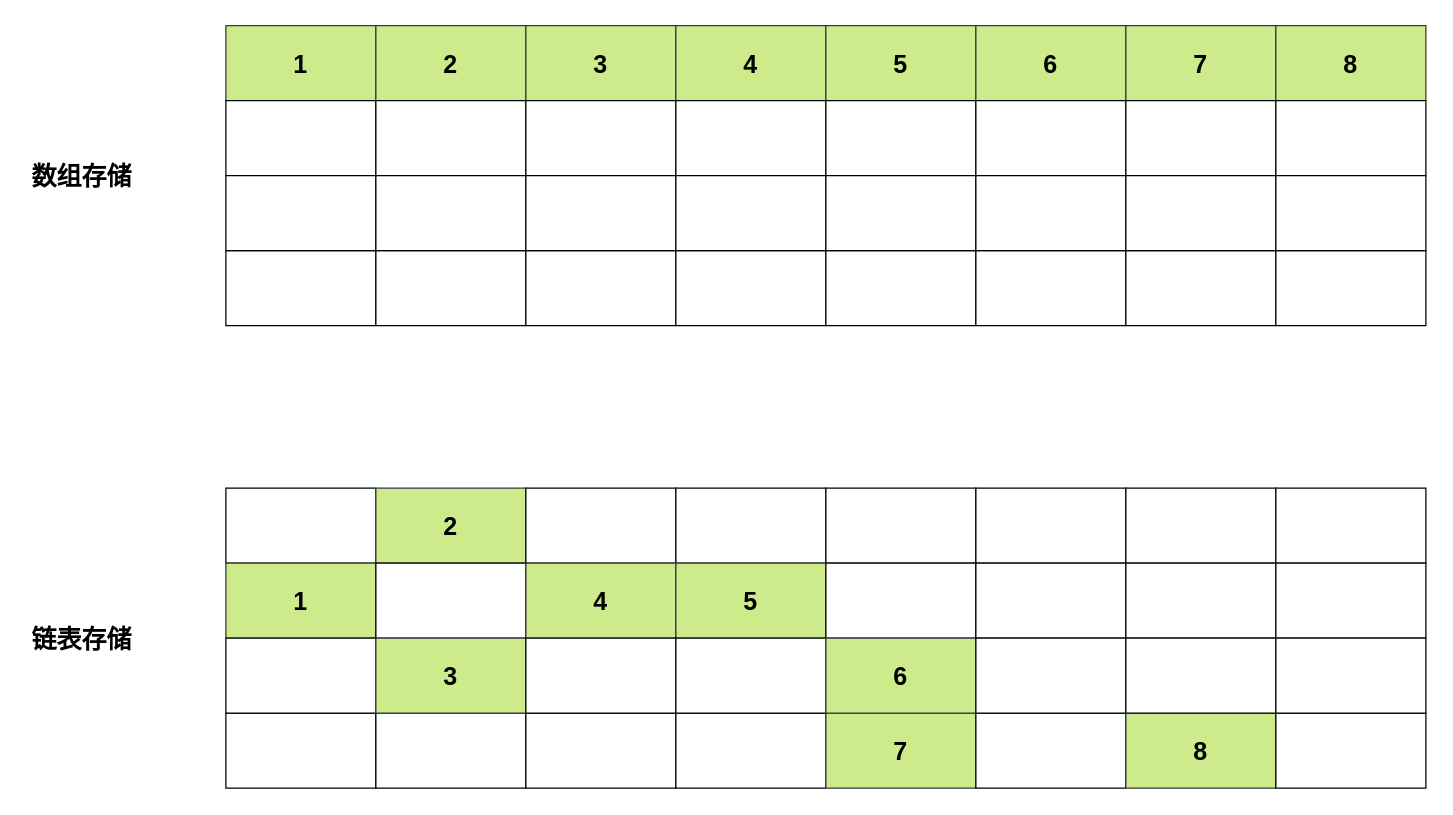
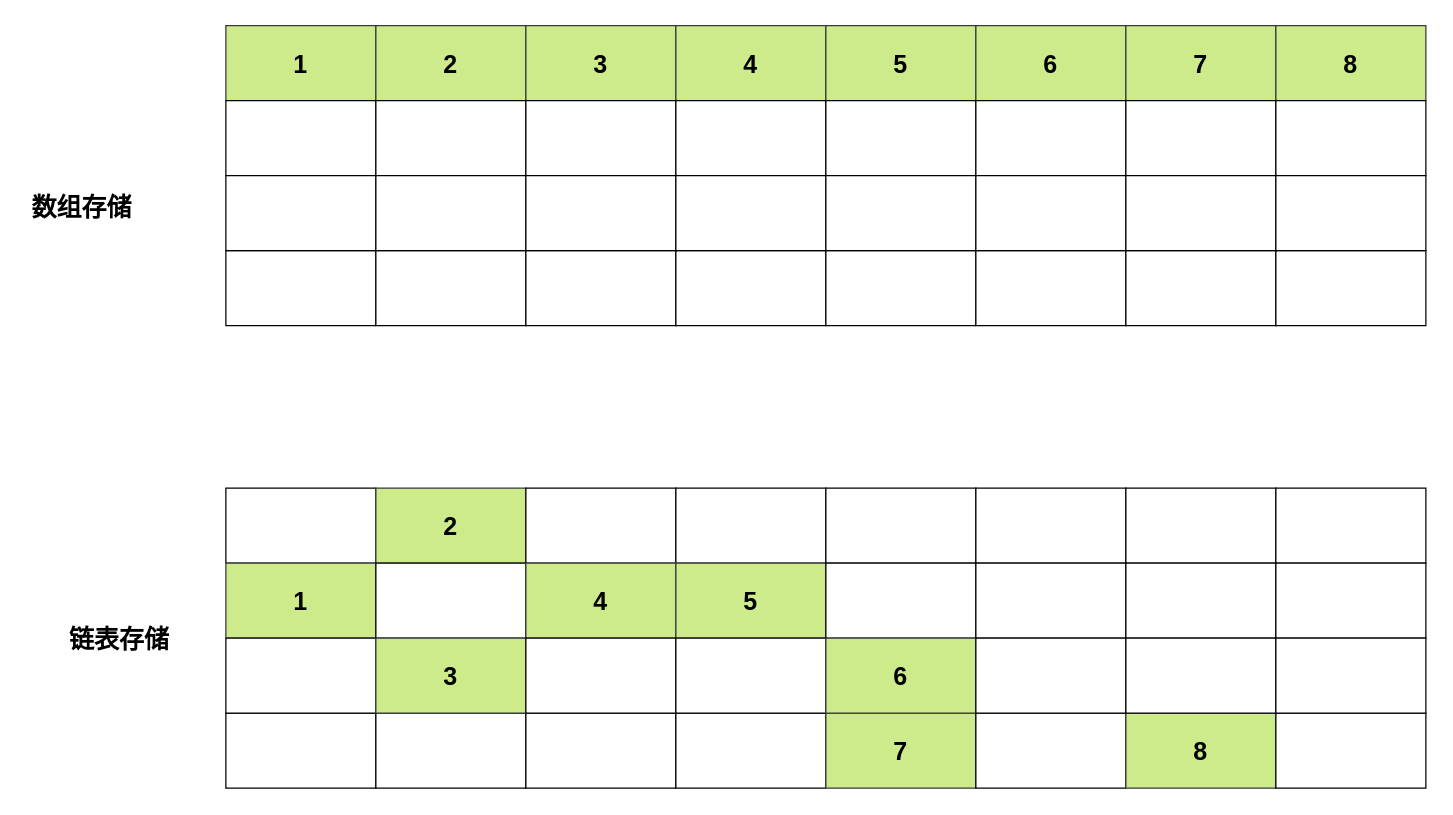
(82, 176) -> (82, 207)
(82, 638) -> (119, 638)
